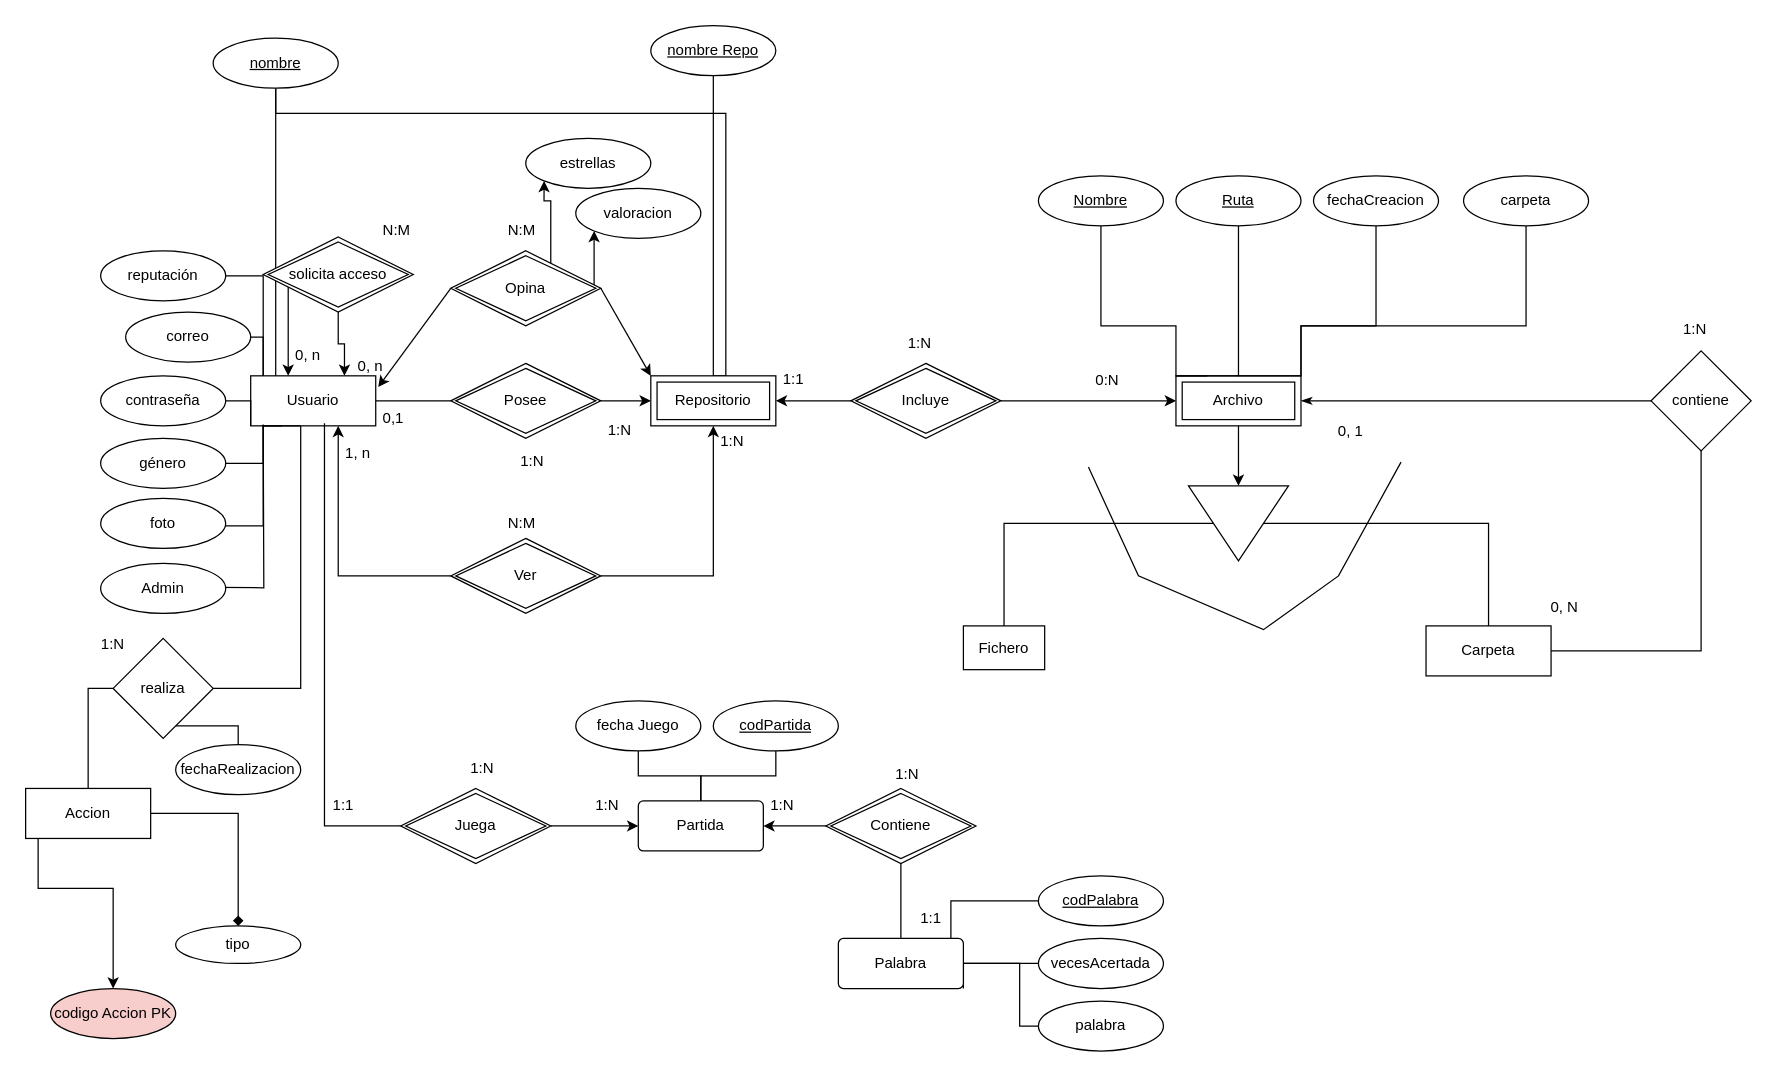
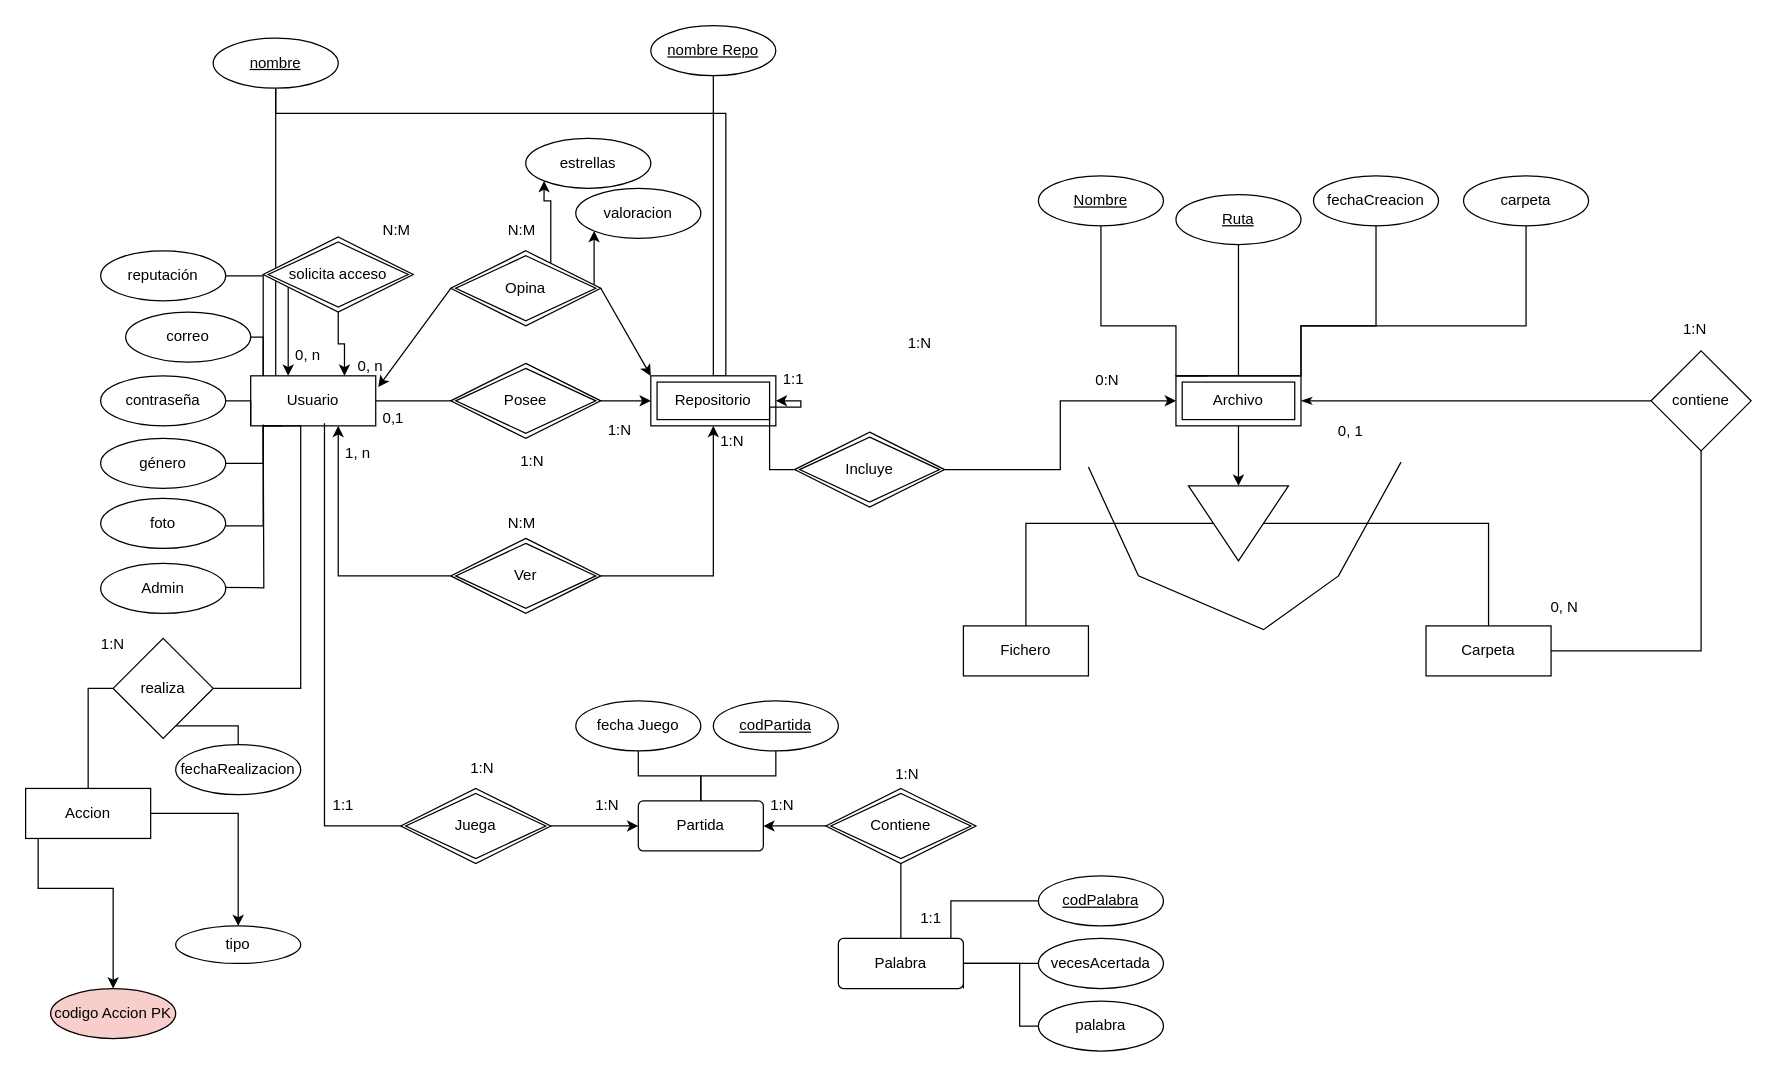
(1238, 201) -> (1238, 219)
(926, 401) -> (869, 469)
(1004, 648) -> (1026, 651)
(238, 915) -> (238, 916)
